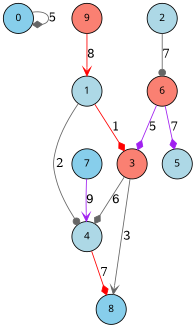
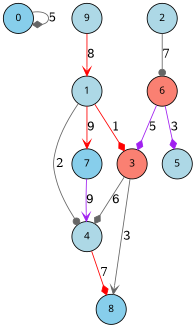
(87, 18) -> (87, 18)
none -> (87, 123)
(175, 128) -> (175, 128)
